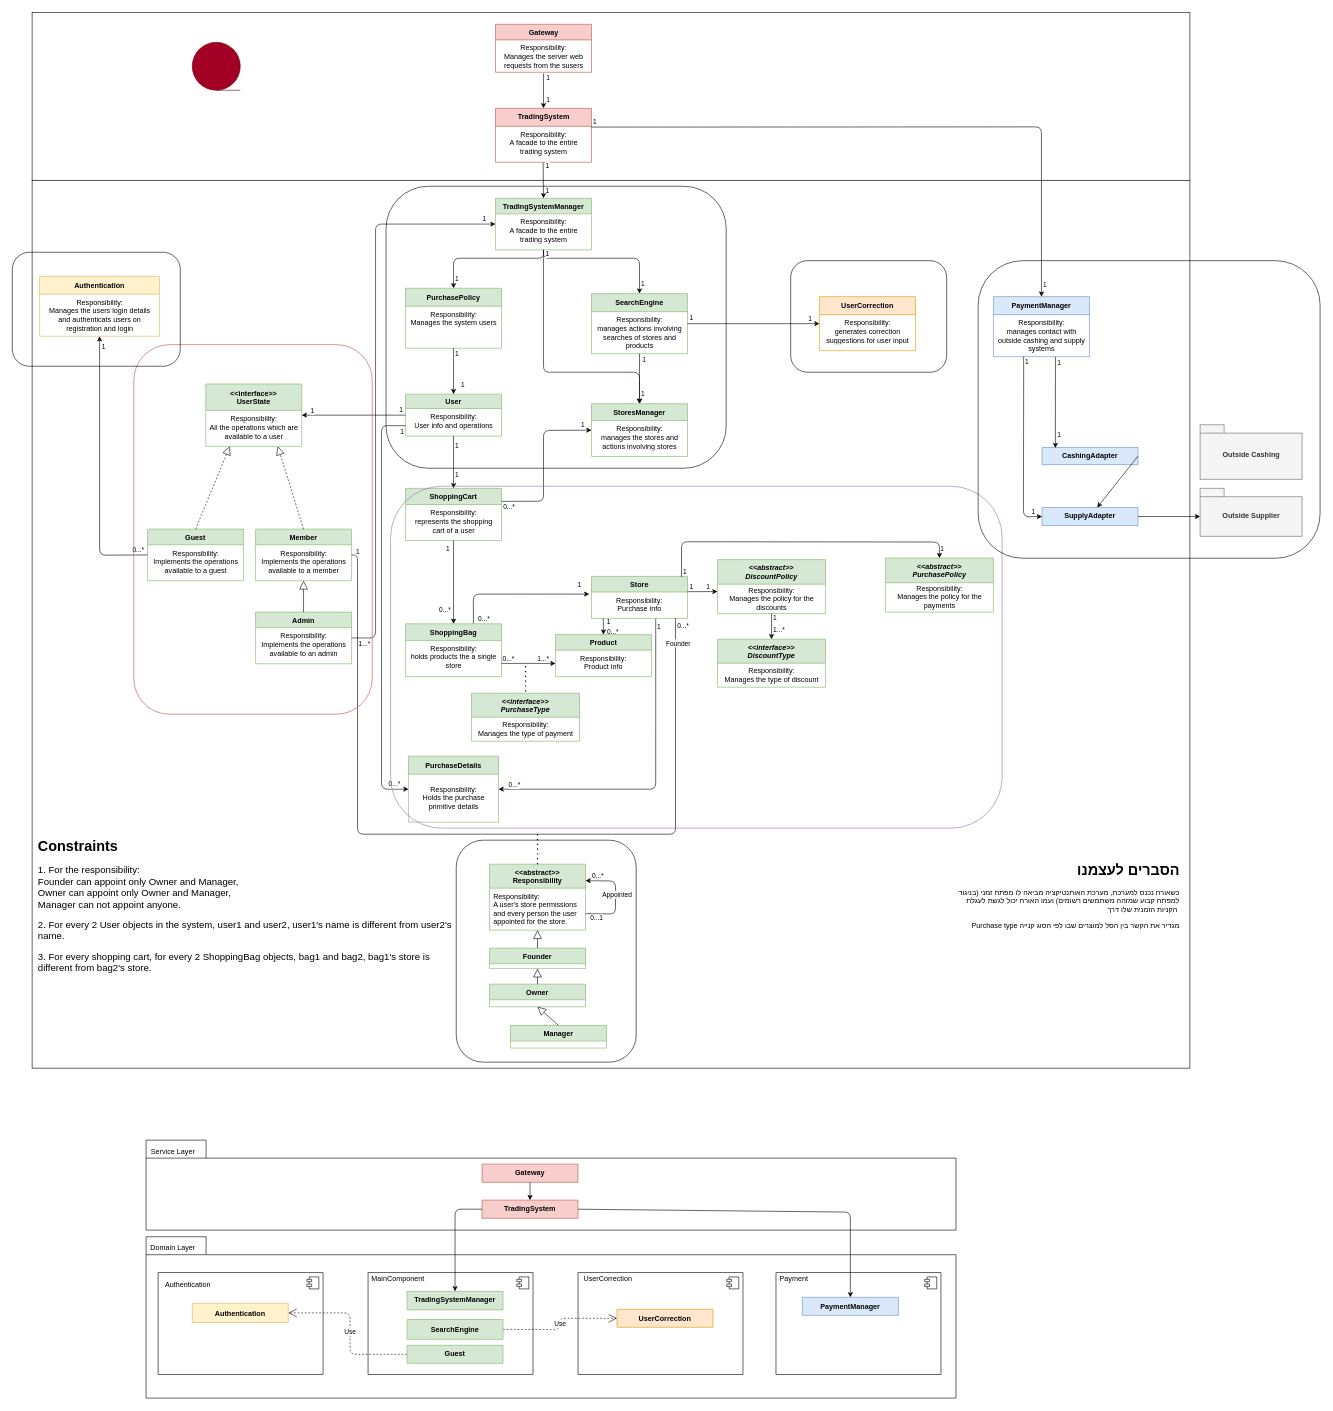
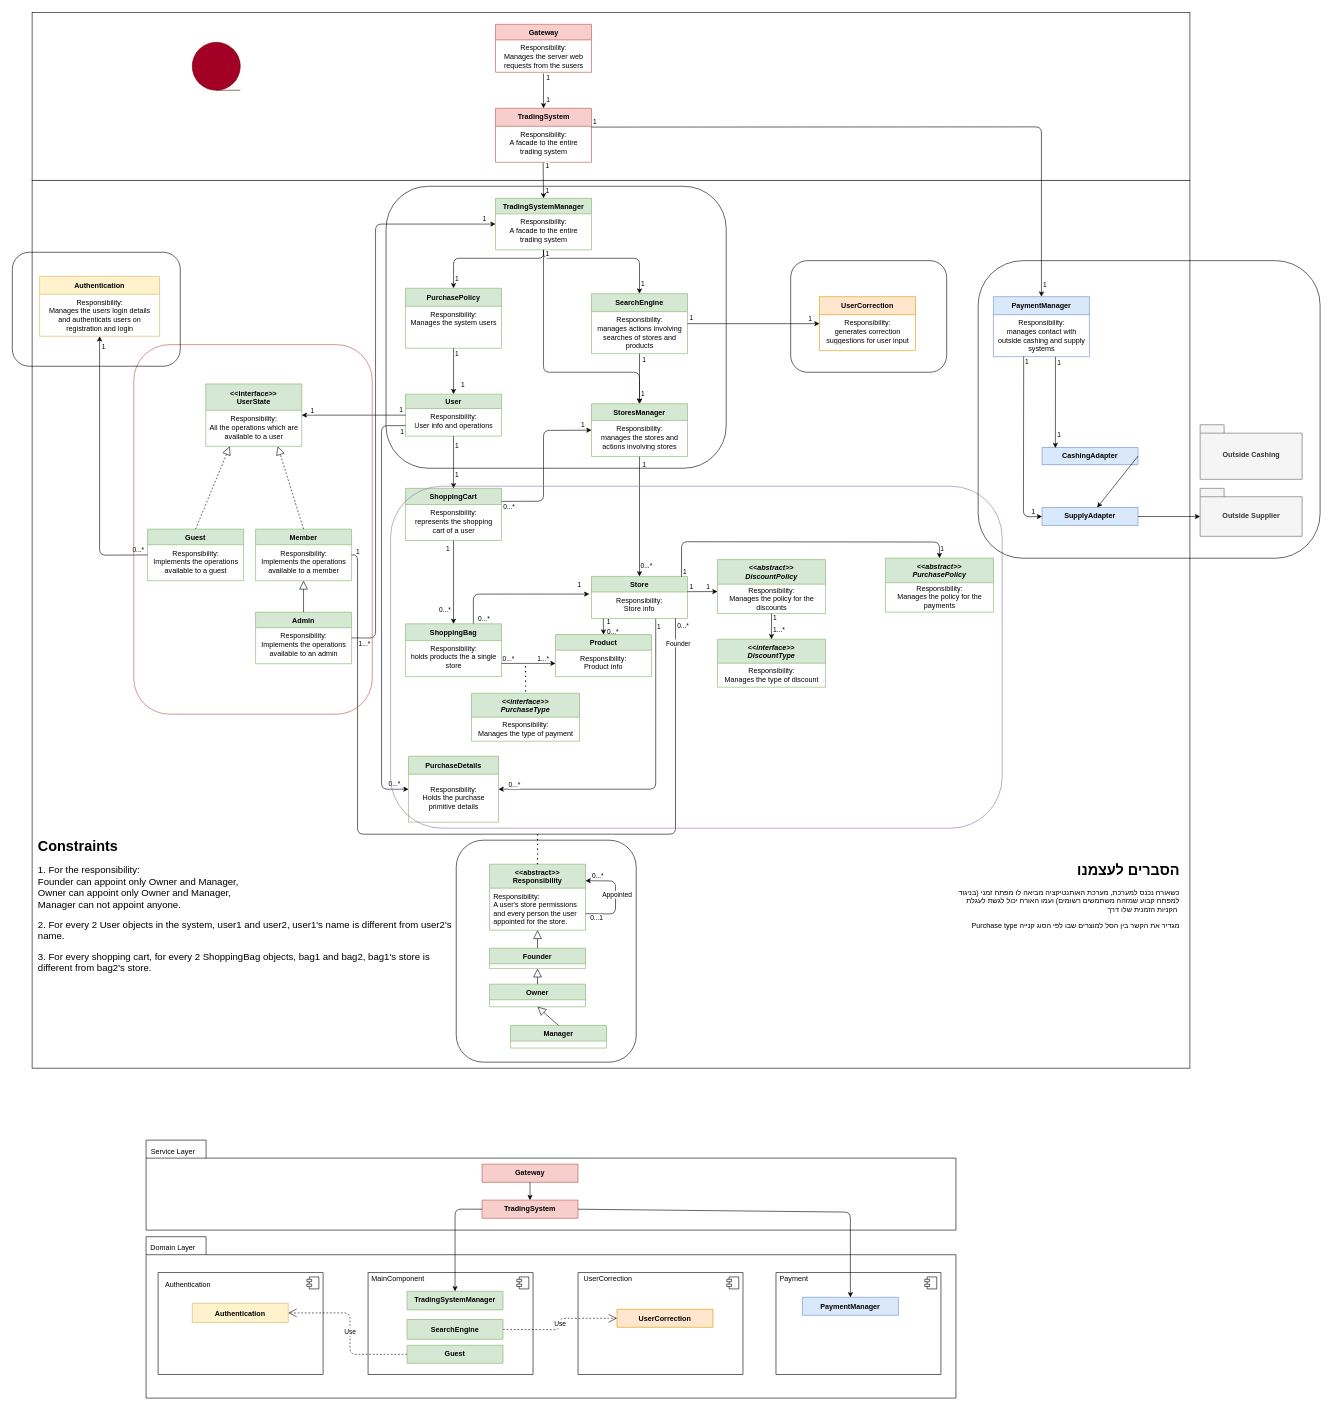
none -> (640, 515)
(639, 600) -> (639, 600)
